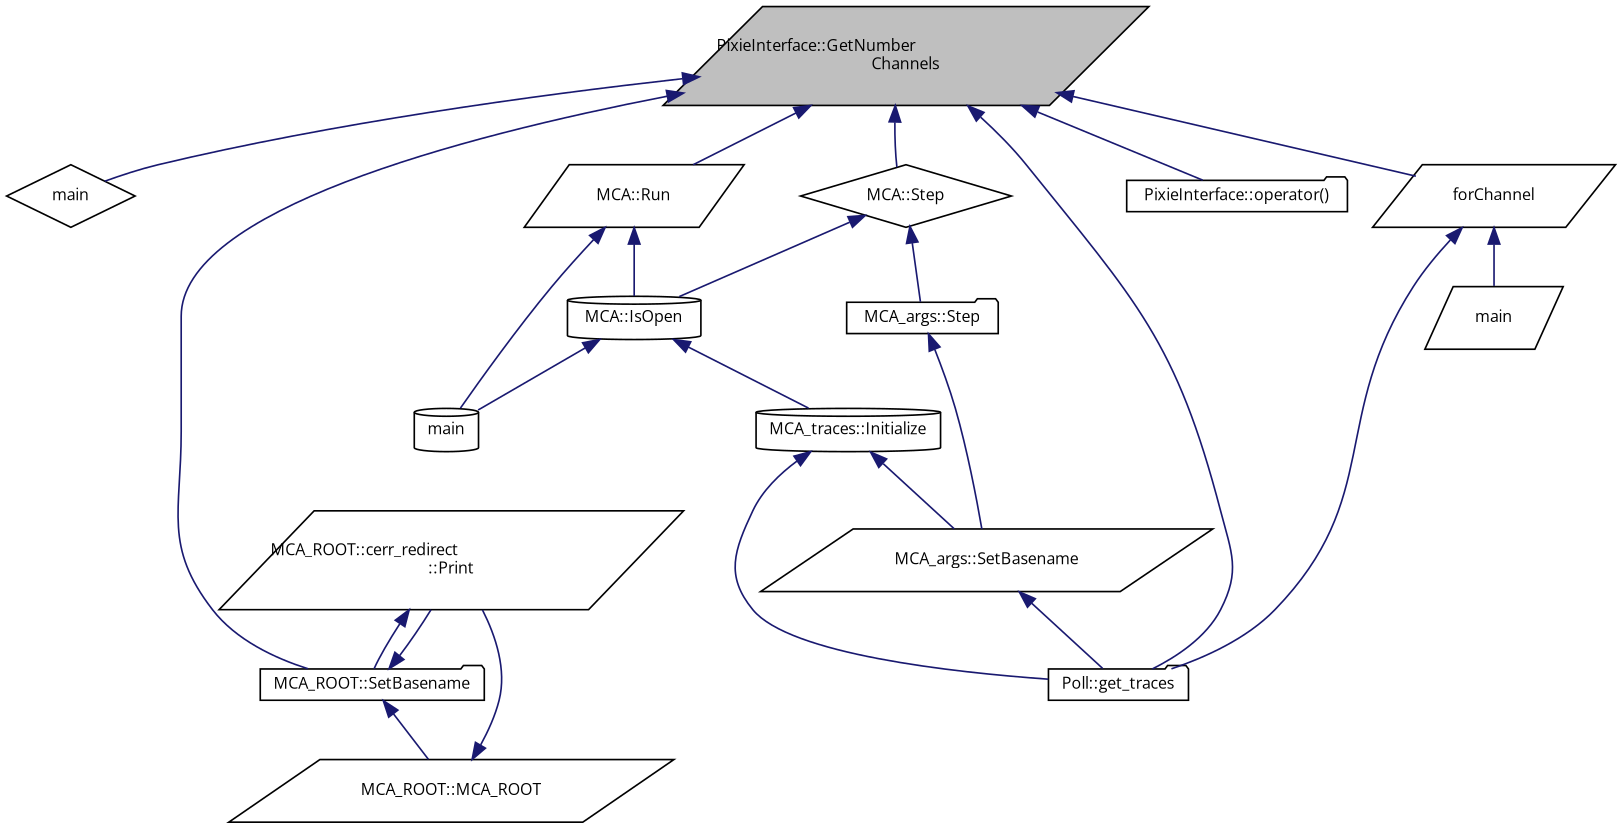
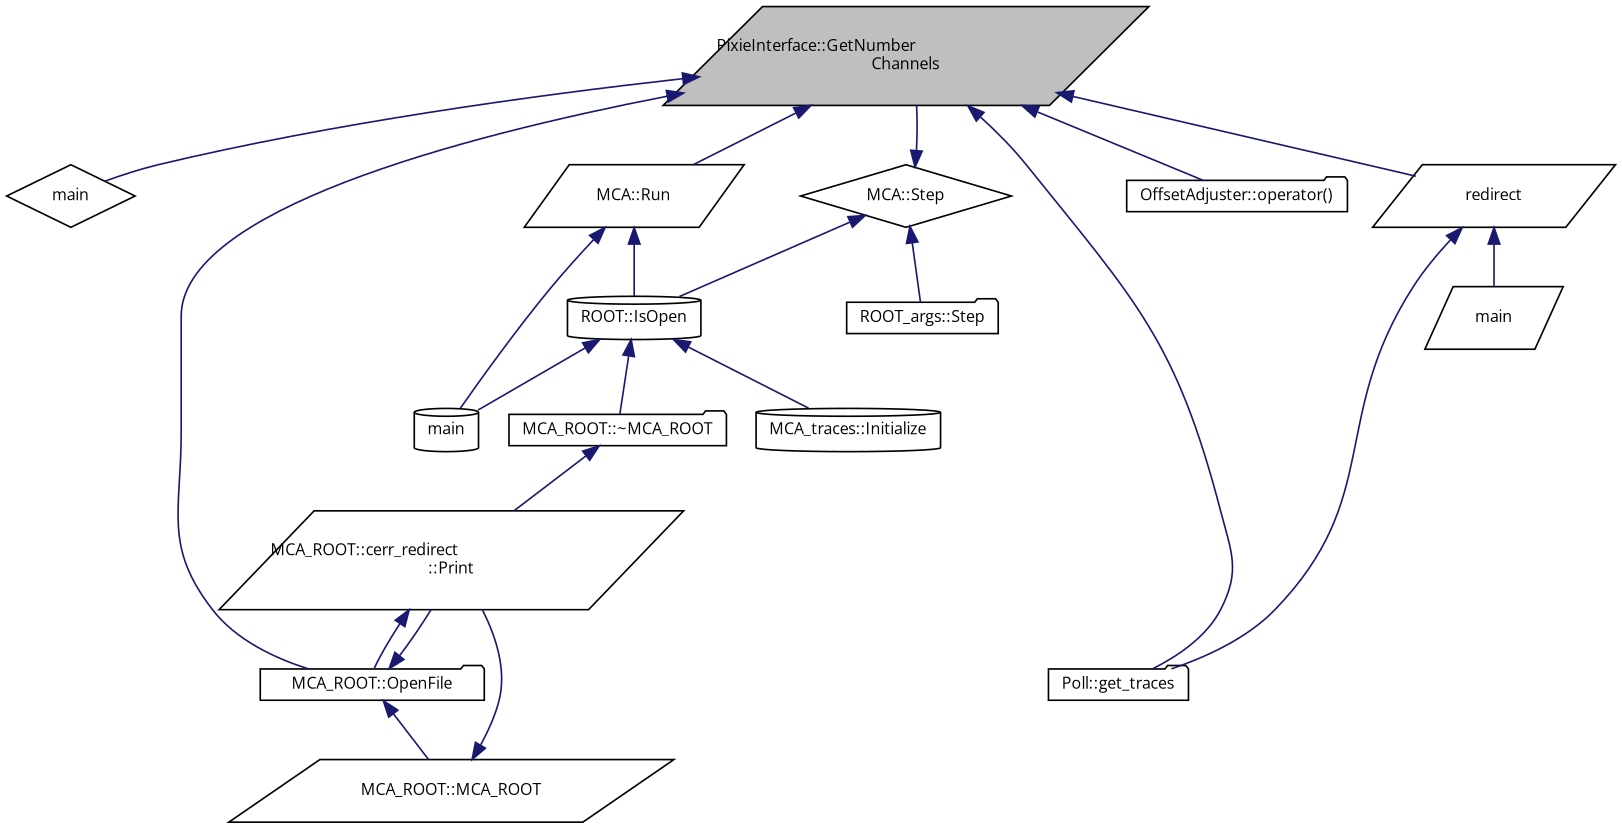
(895, 145) -> (917, 128)
(1237, 196) -> (1237, 196)
(1494, 196) -> (1494, 196)
(634, 318) -> (634, 318)
(922, 318) -> (922, 318)
none -> (618, 430)
(987, 560) -> none
(811, 642) -> none
(372, 685) -> (372, 685)
